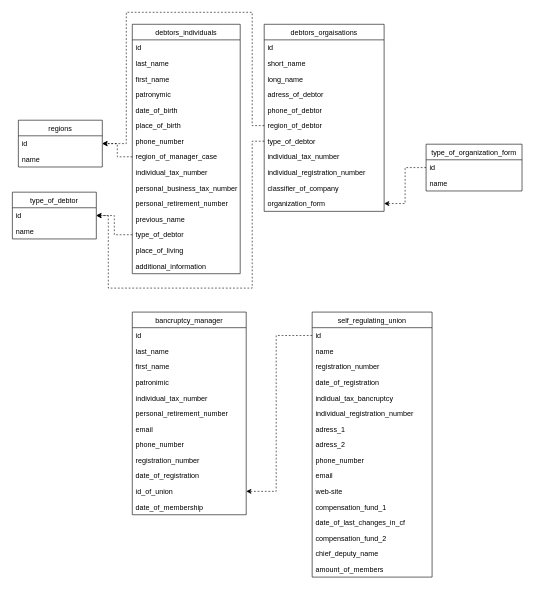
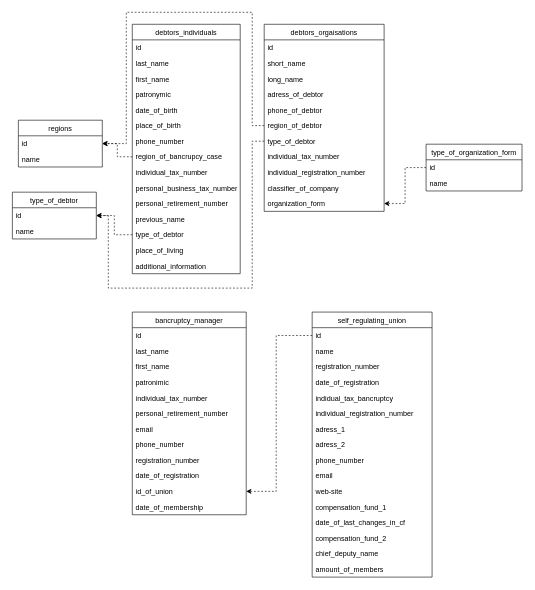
(179, 157) -> (183, 157)
